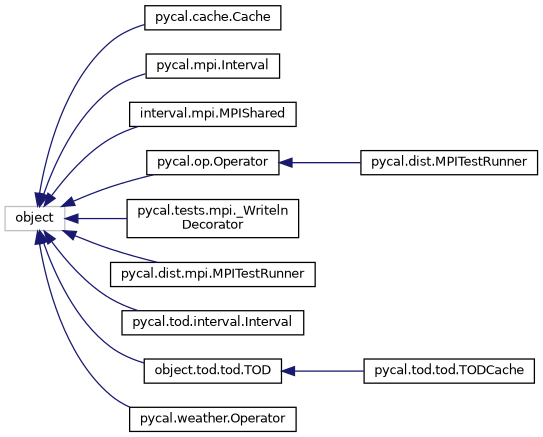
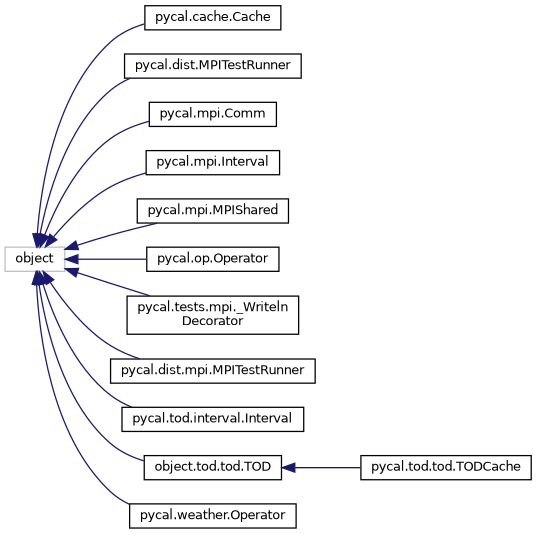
(213, 114) -> (213, 211)
none -> (213, 114)
(326, 163) -> (69, 146)
